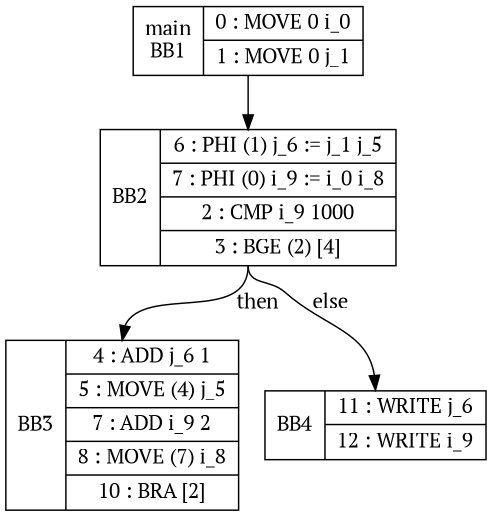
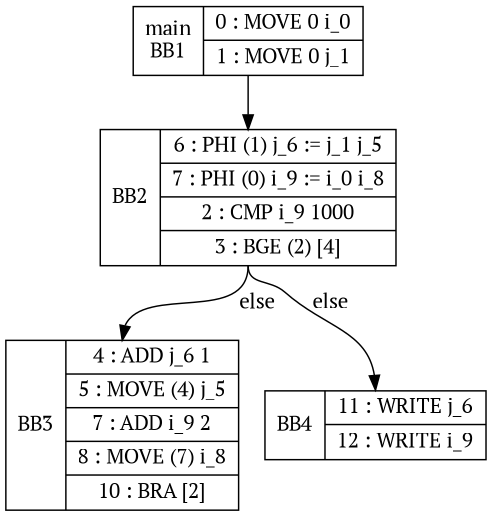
(258, 303) -> (258, 303)
